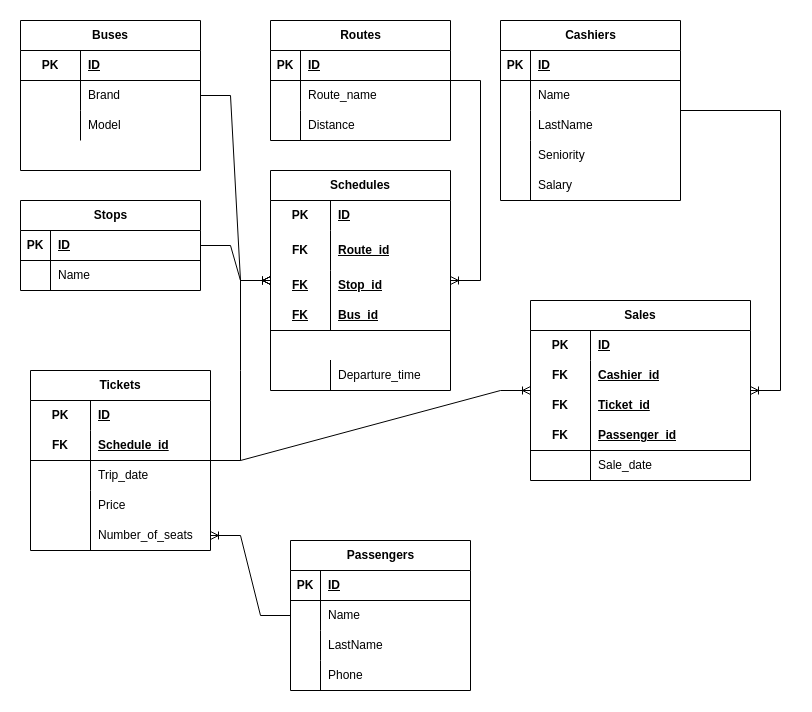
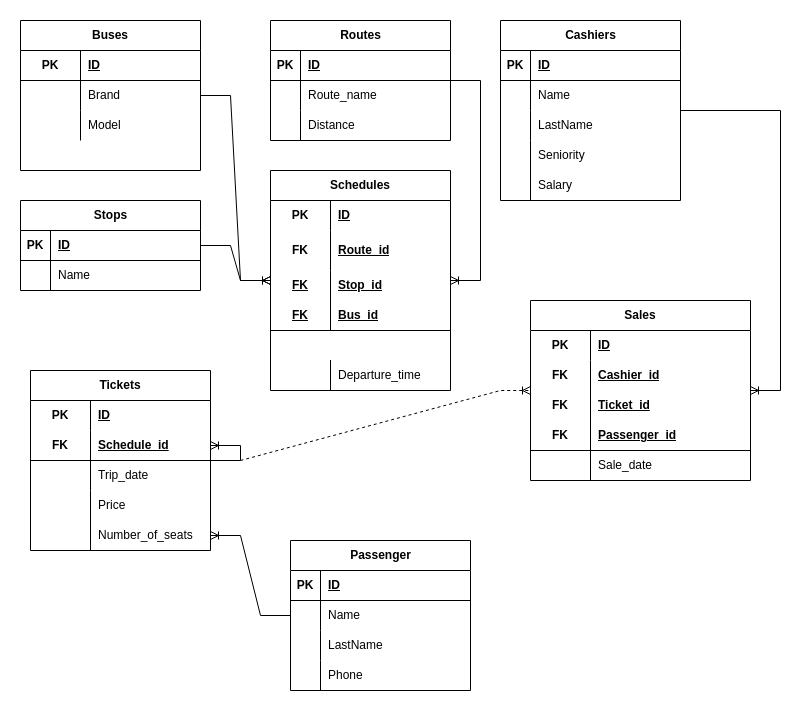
(241, 365) -> (227, 446)
(385, 422) -> (385, 422)
(381, 556) -> (381, 556)
